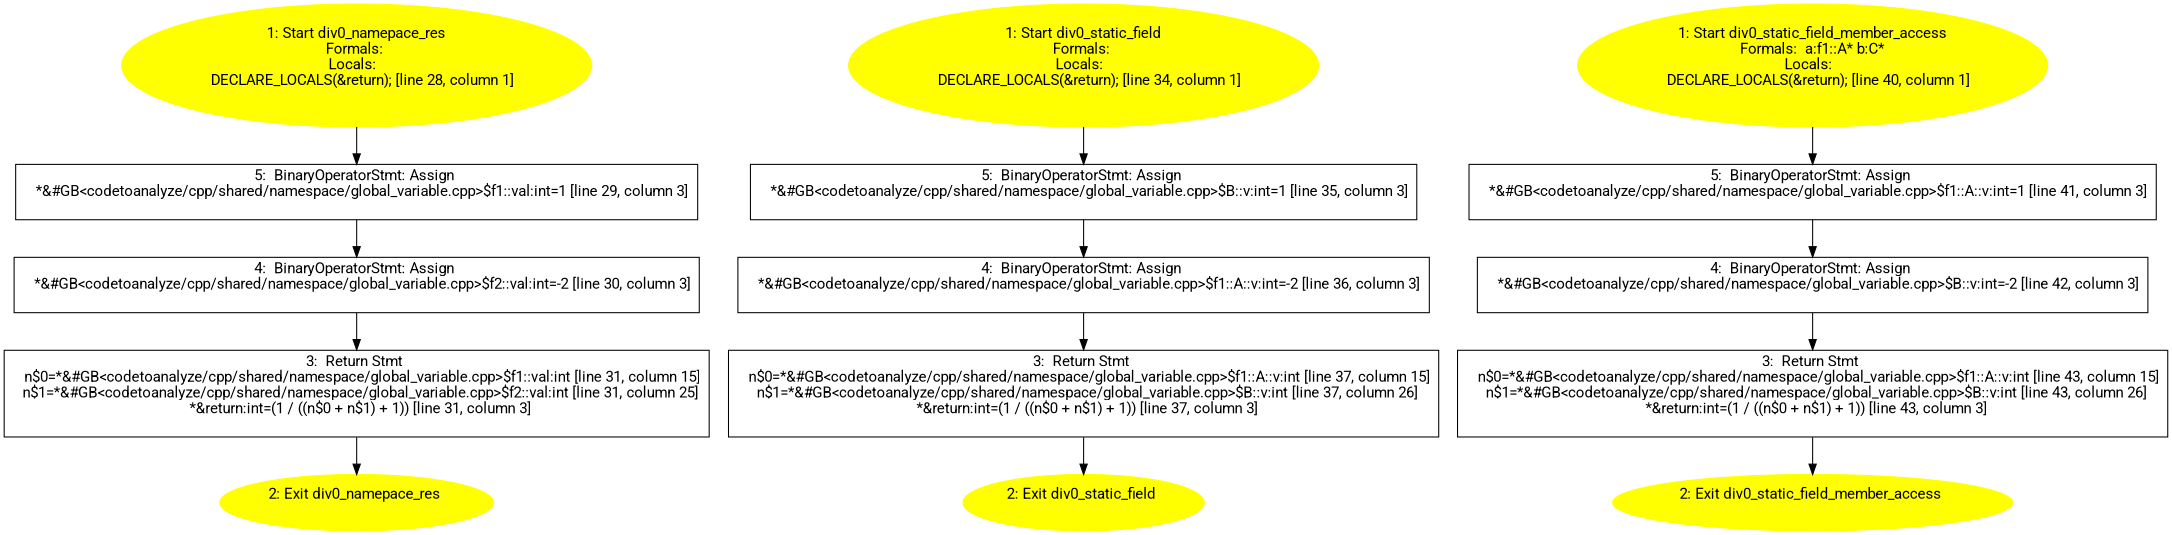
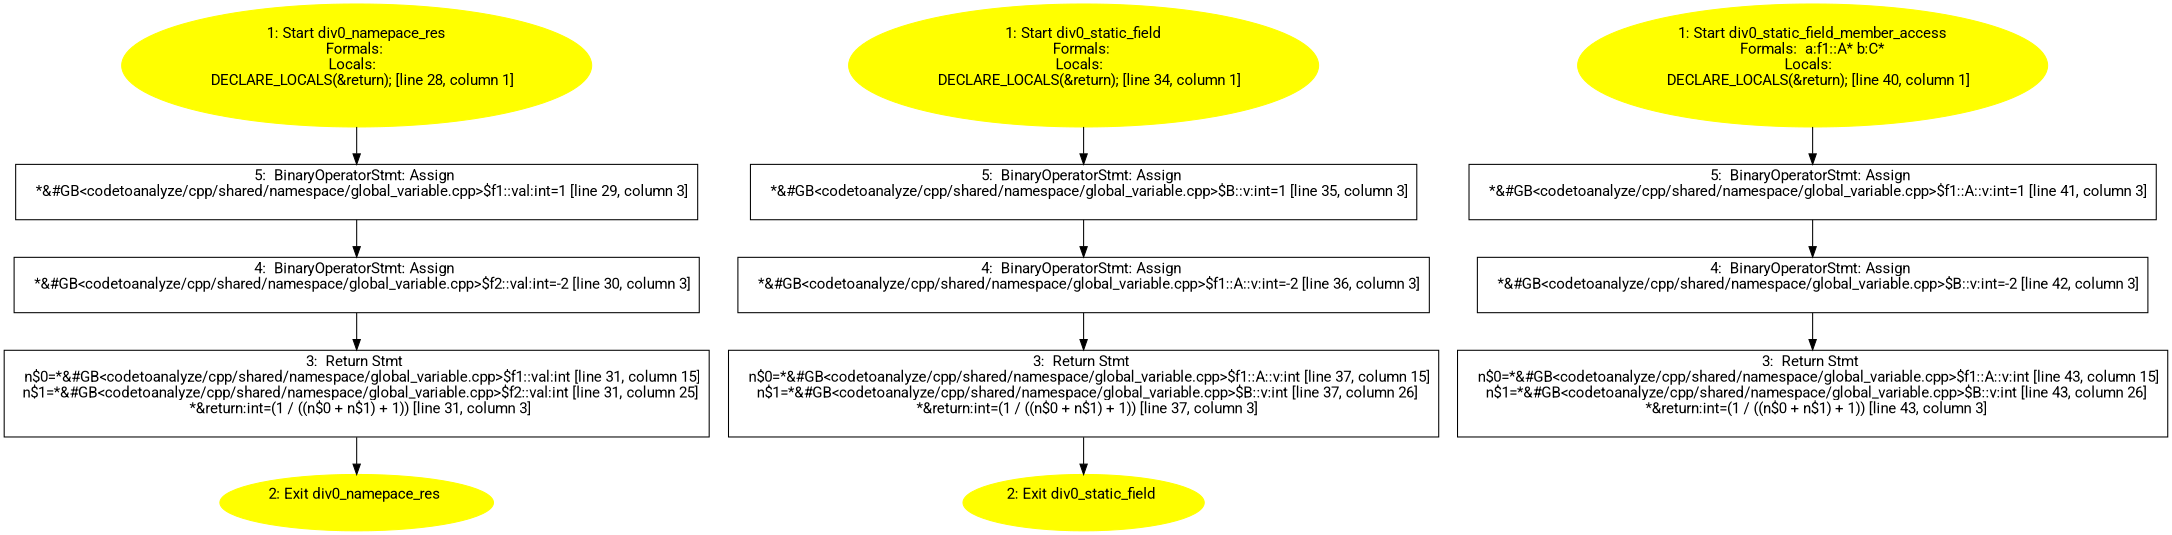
(1813, 503) -> none
